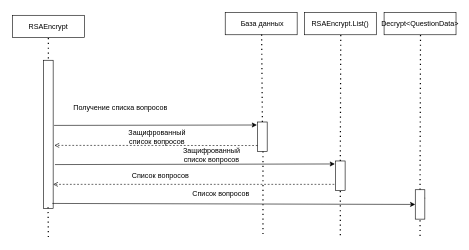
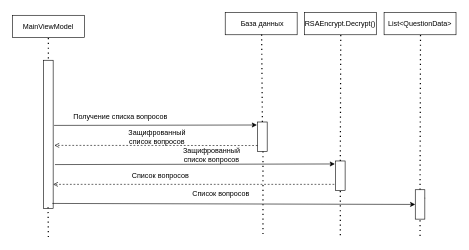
(341, 24) -> (341, 24)
(420, 24) -> (420, 24)
(48, 27) -> (48, 27)
(121, 108) -> (121, 117)
